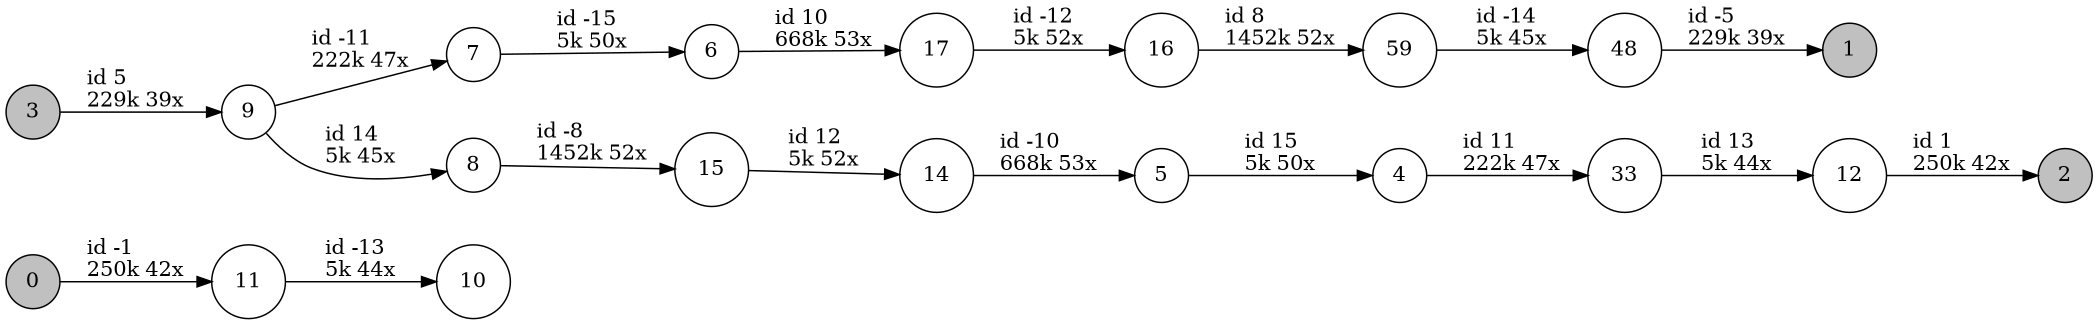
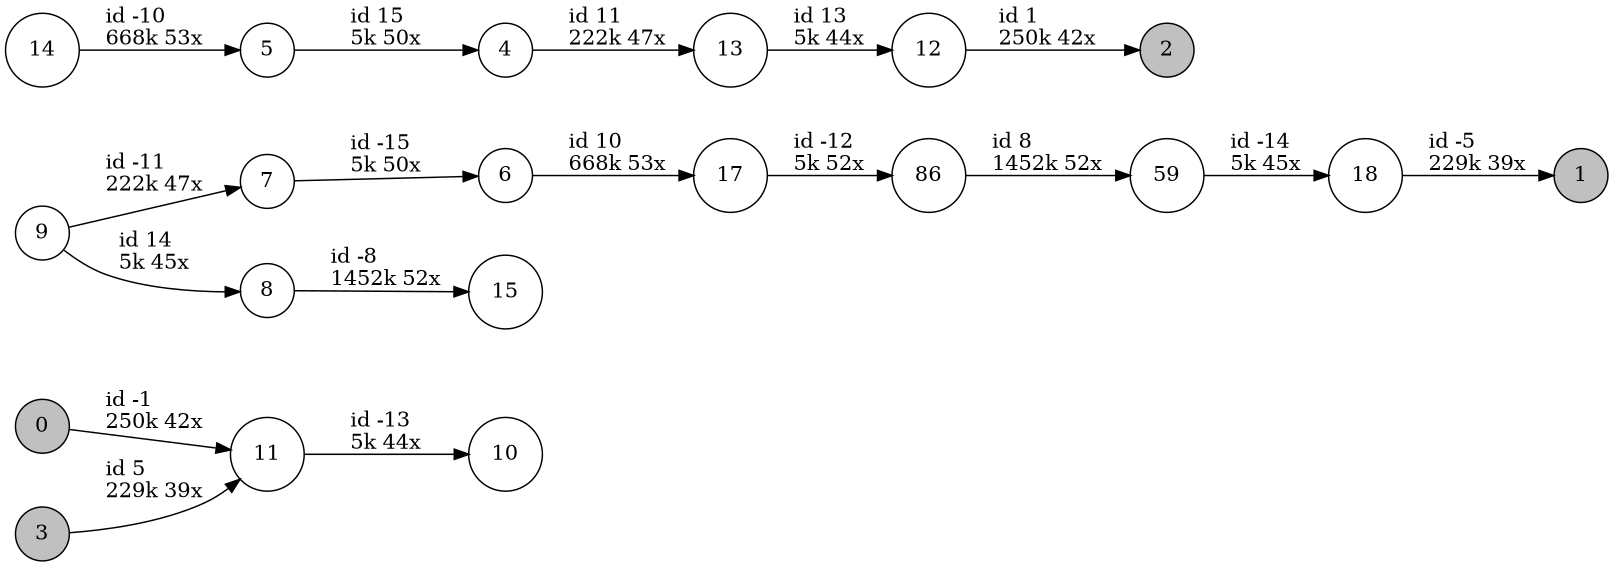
(1162, 50) -> (929, 176)
(1625, 50) -> (1365, 176)
(133, 112) -> (152, 520)
(816, 172) -> none
(1625, 176) -> (730, 50)
